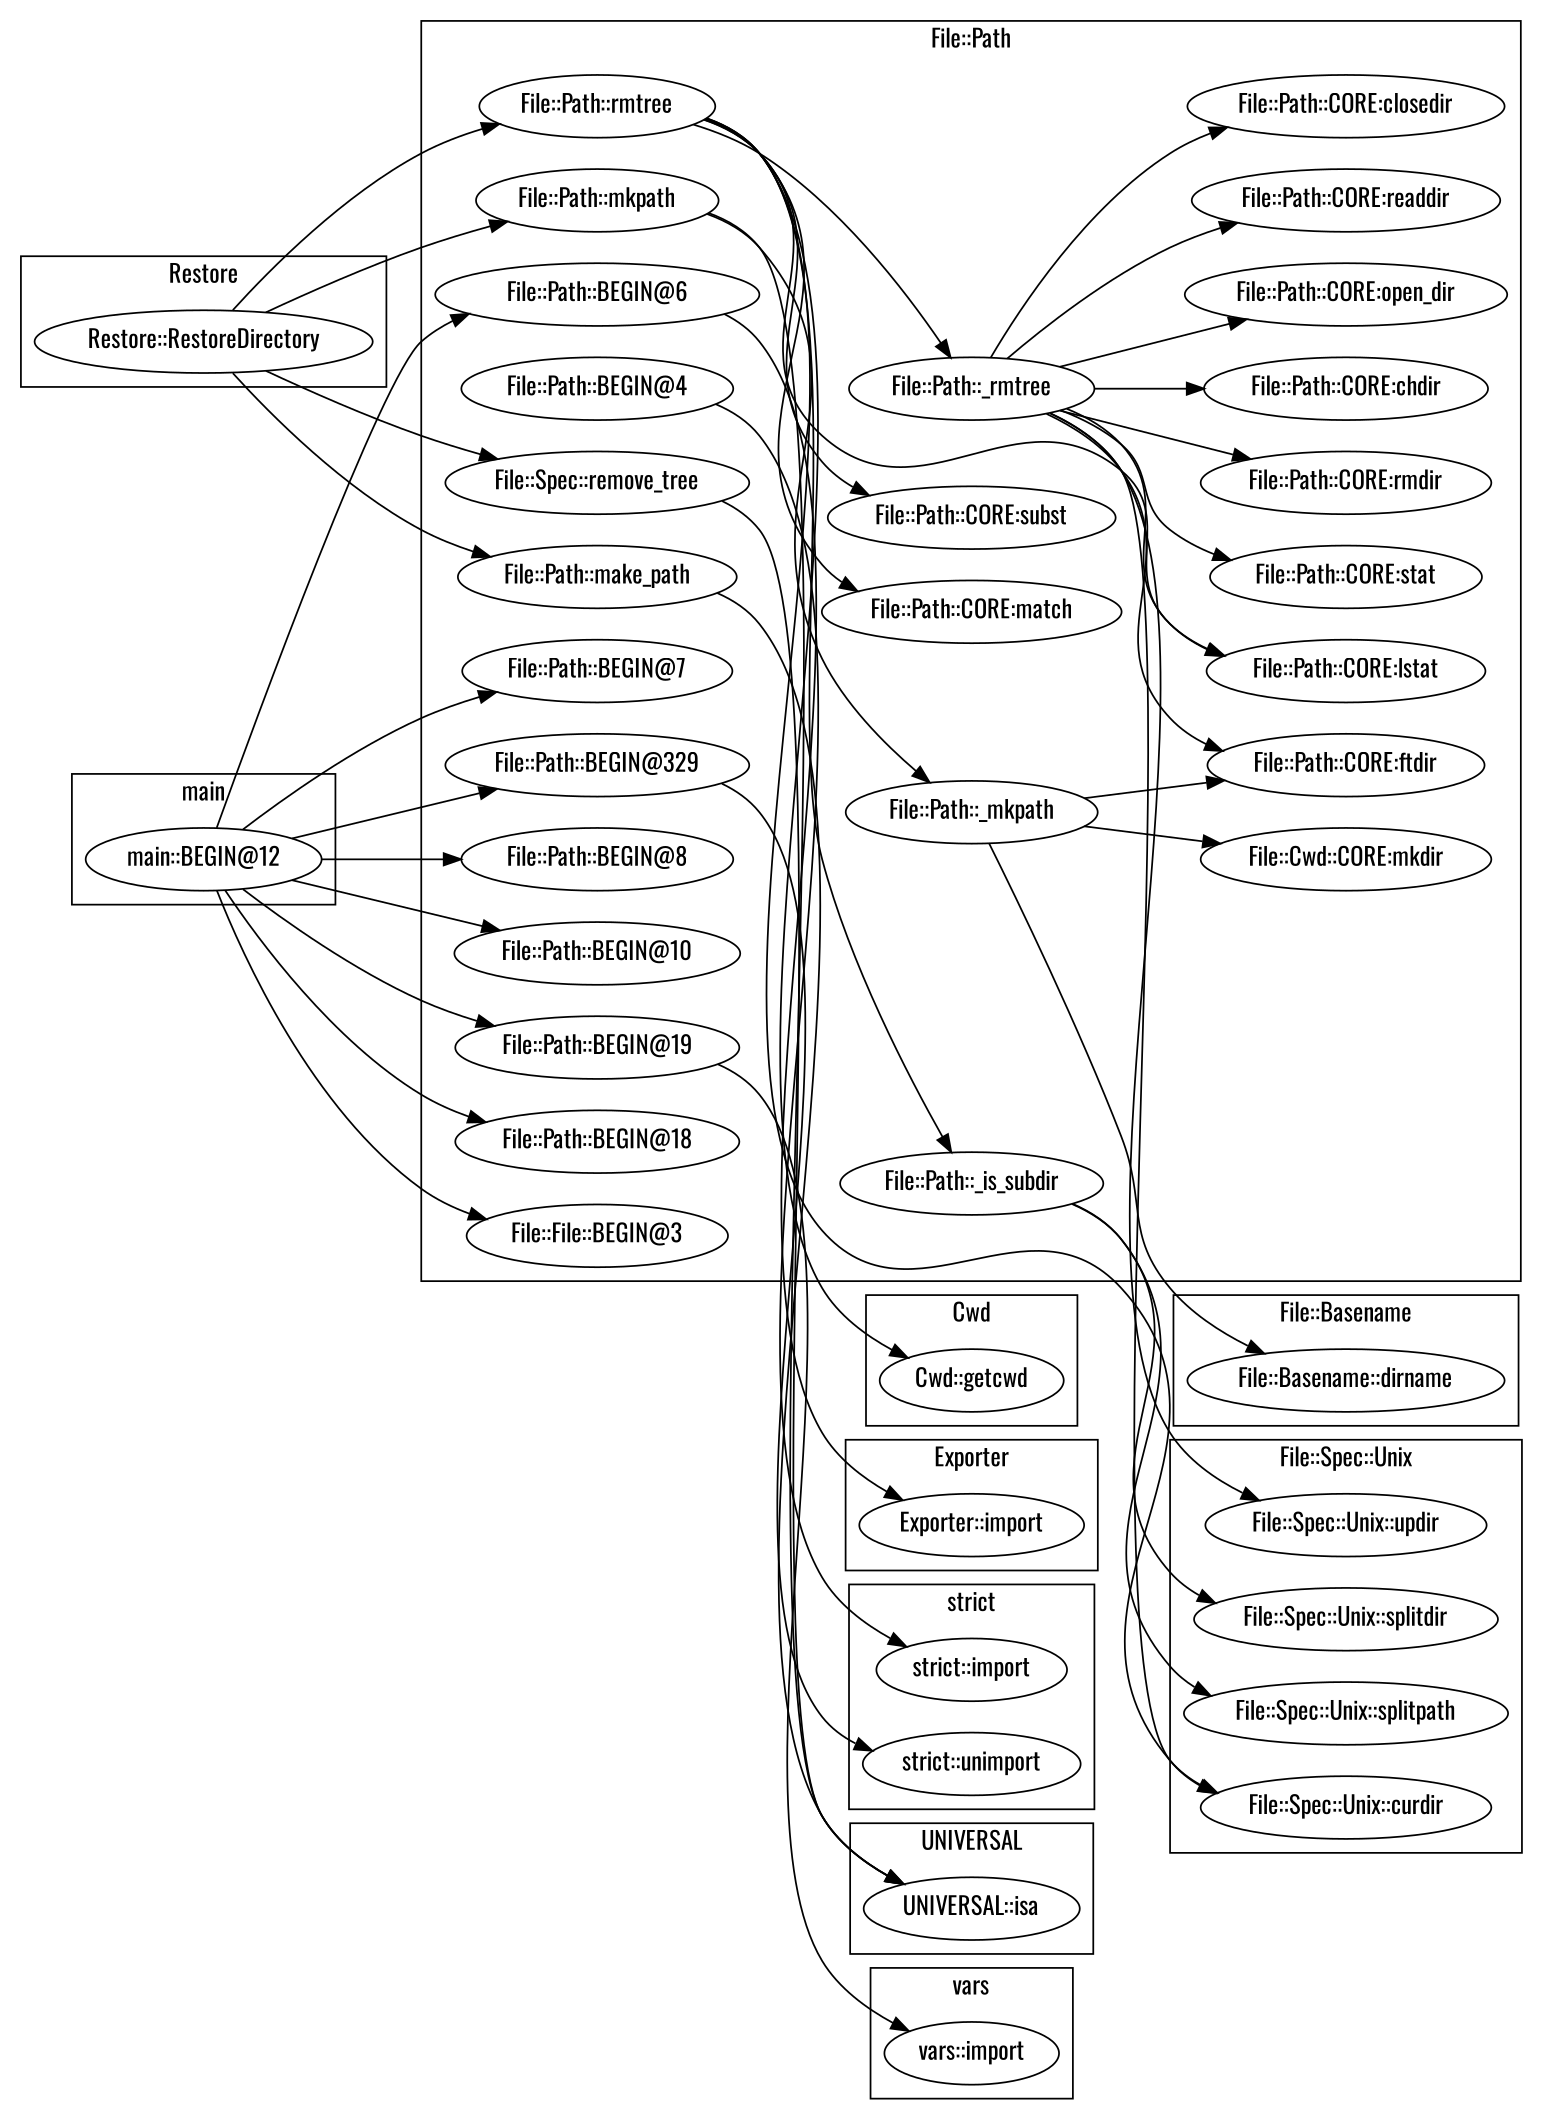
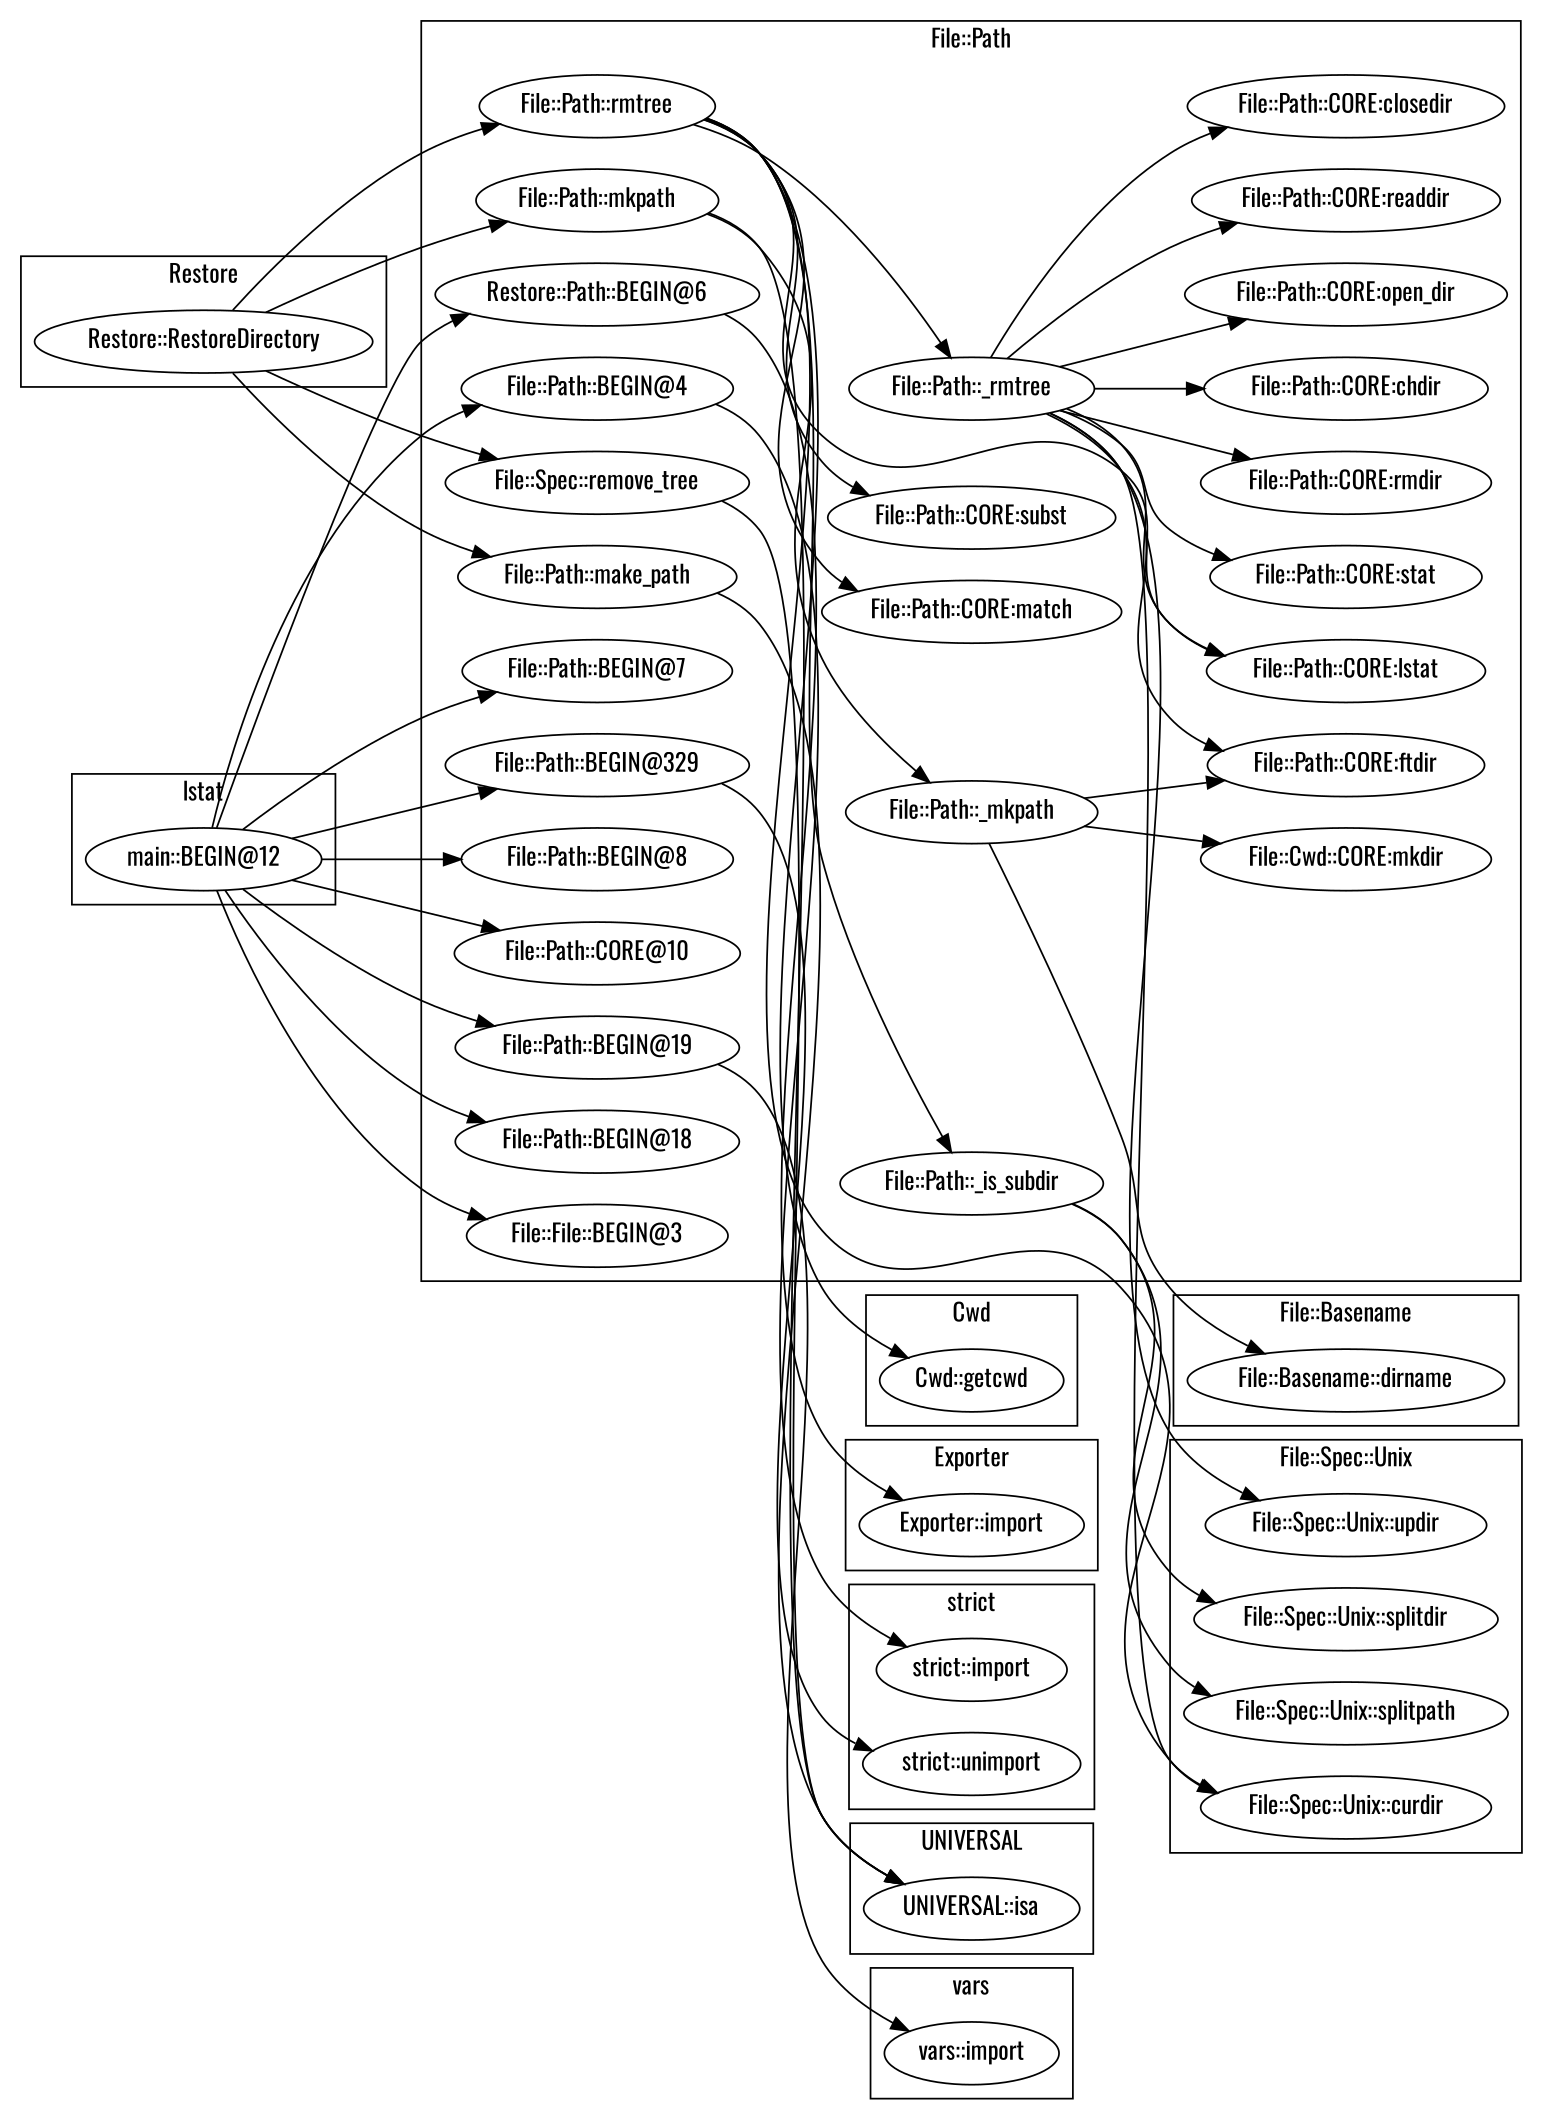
(597, 295) -> (597, 295)
none -> (271, 650)
(204, 794) -> (204, 794)
(597, 953) -> (597, 953)
